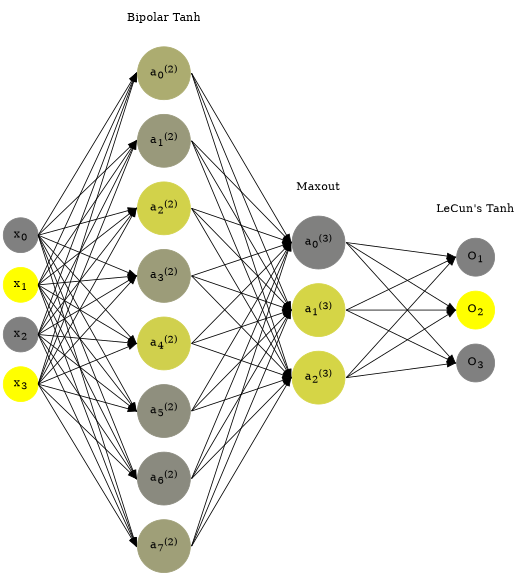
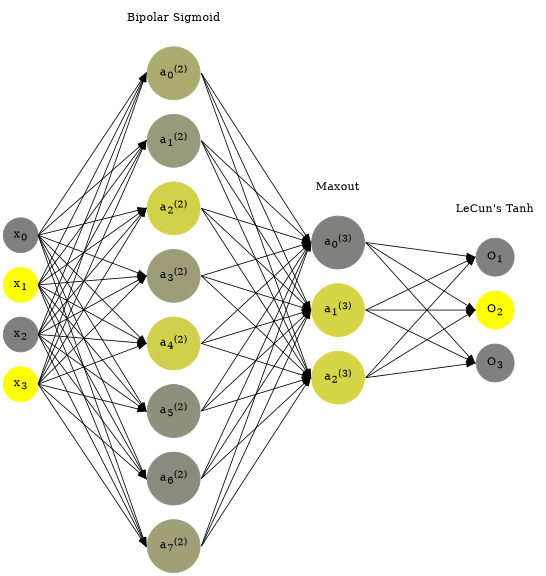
(164, 18) -> (174, 18)
